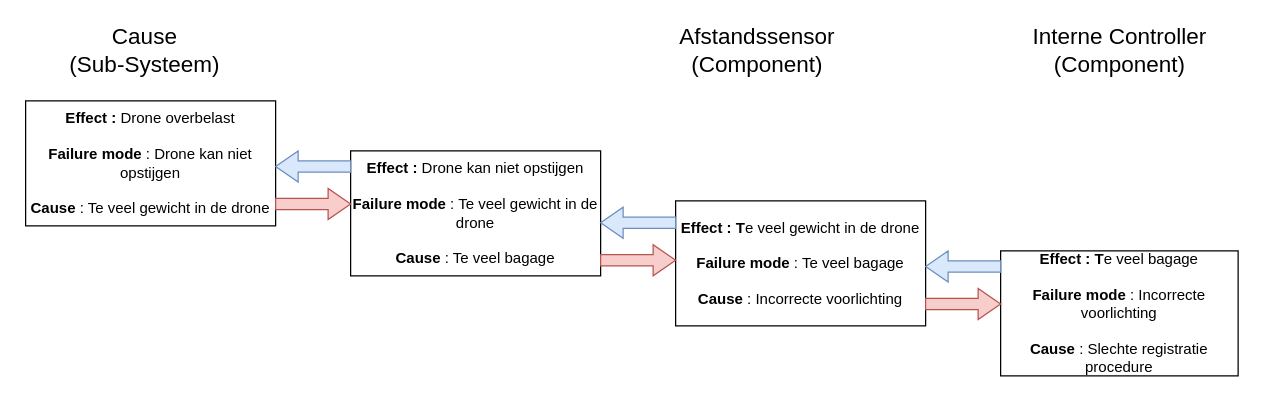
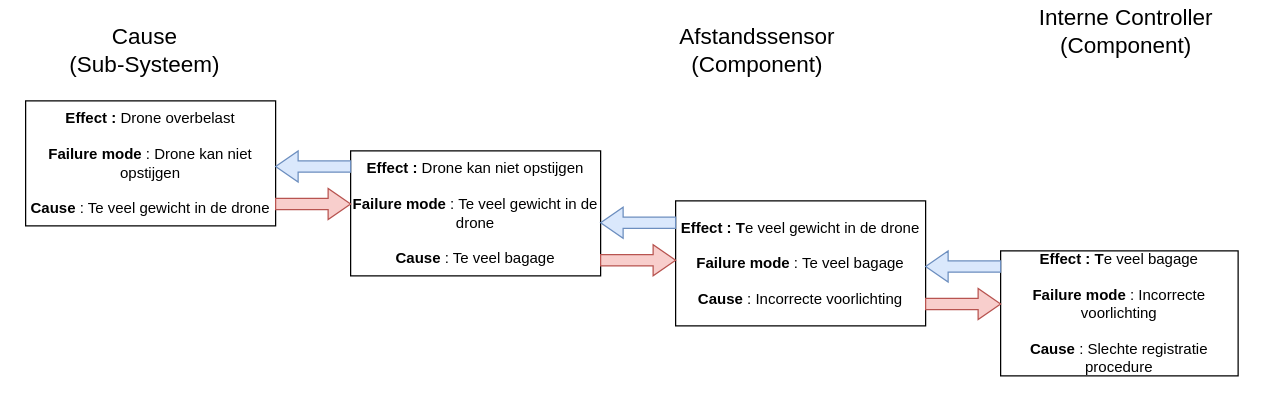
(1119, 51) -> (1126, 32)
